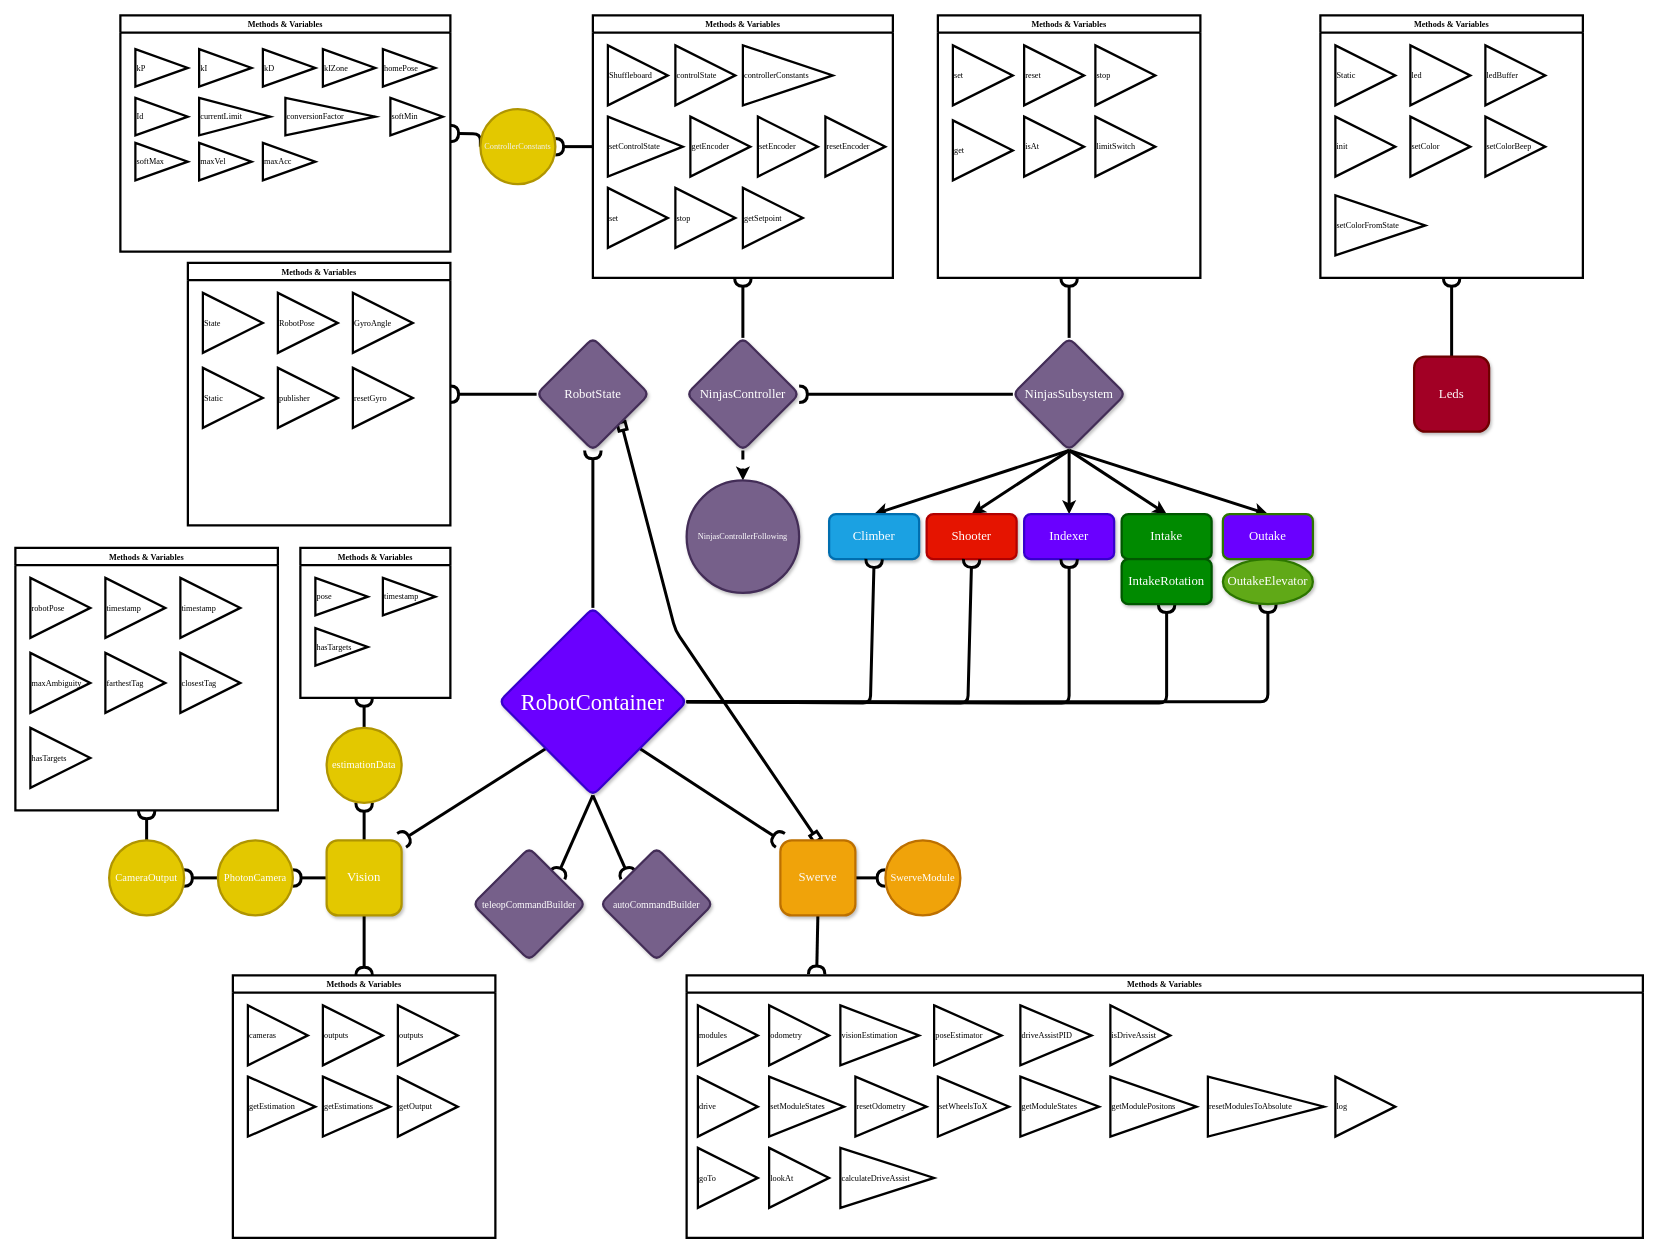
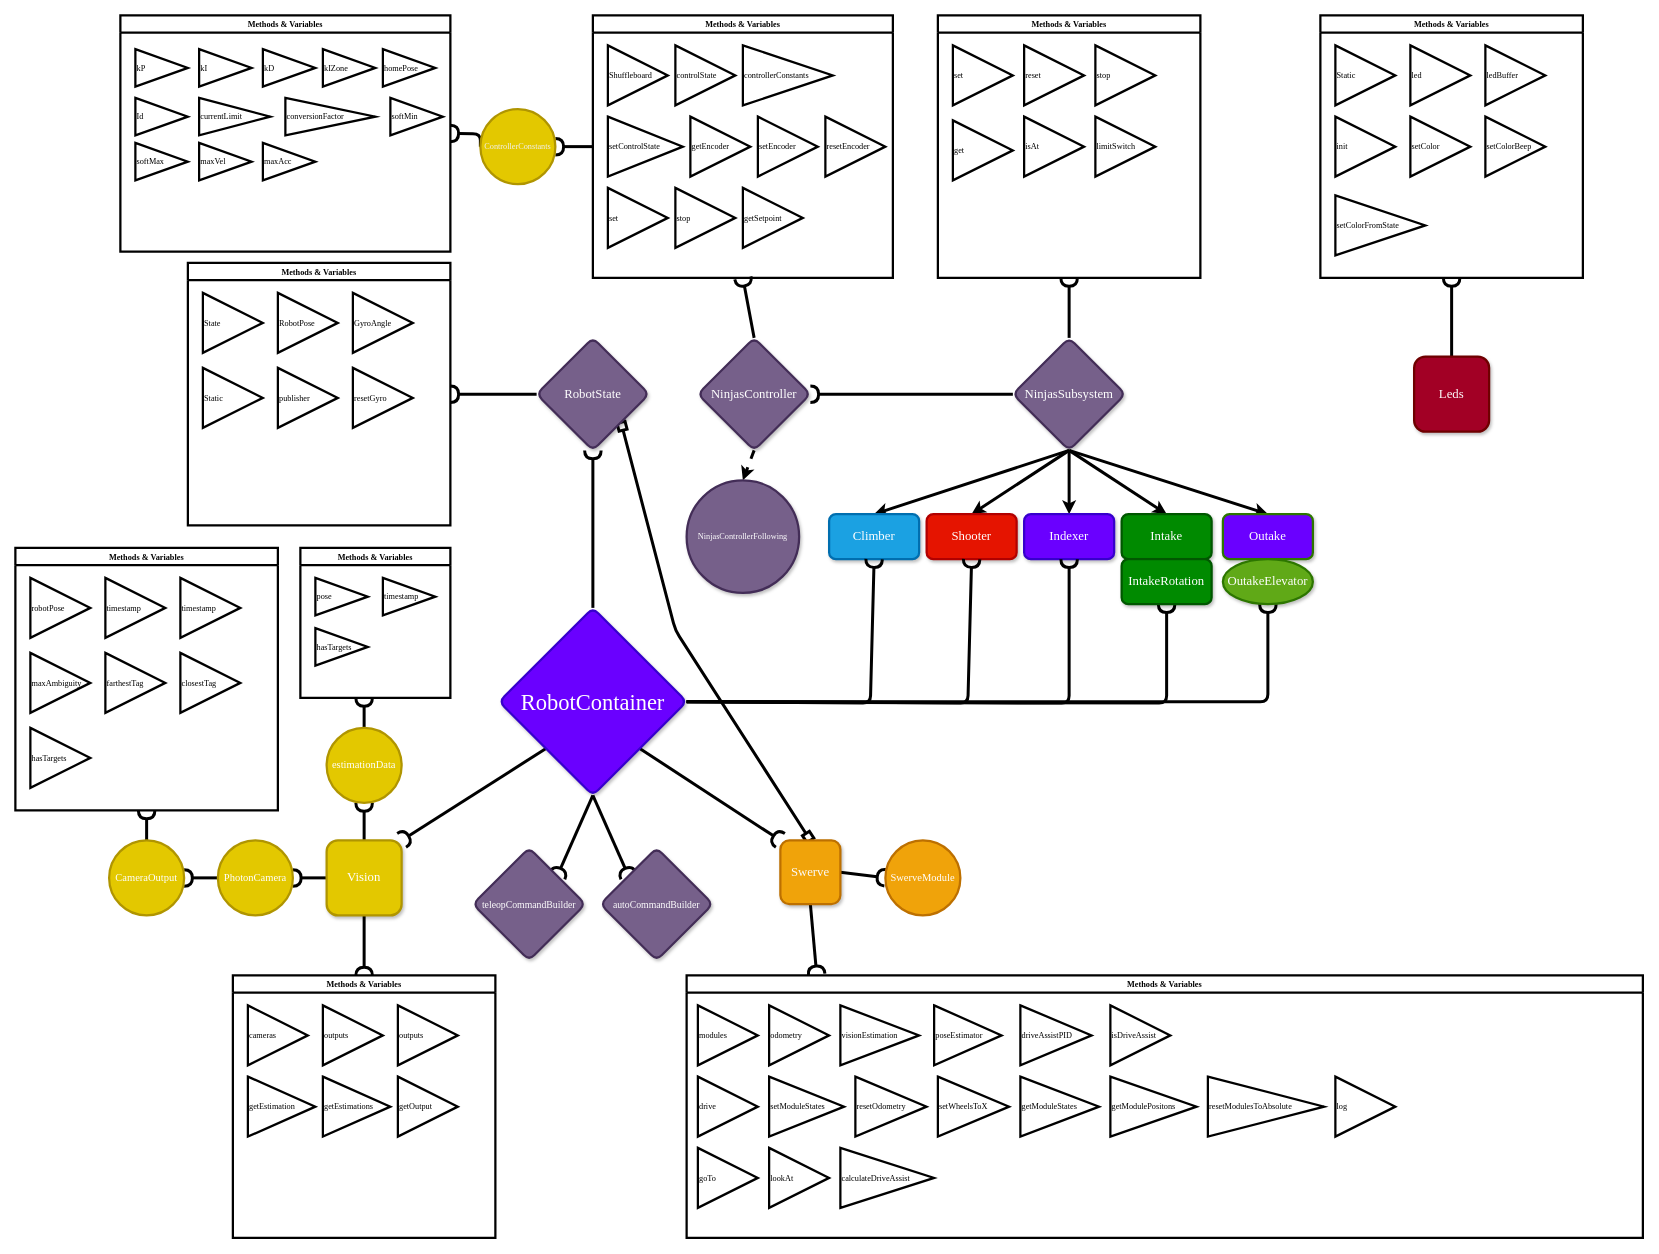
(743, 394) -> (754, 394)
(818, 878) -> (810, 872)
